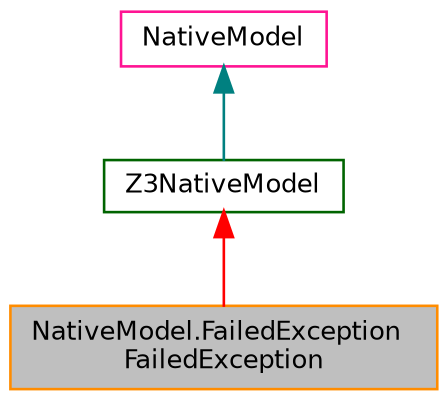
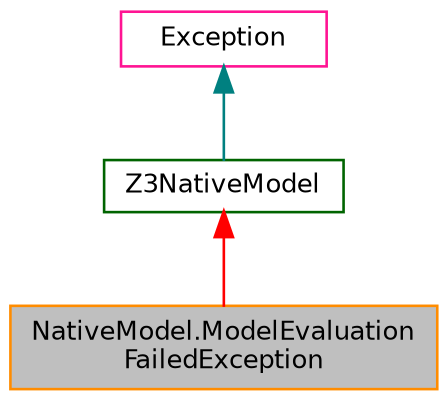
(224, 39) -> (224, 39)
(224, 347) -> (224, 347)
